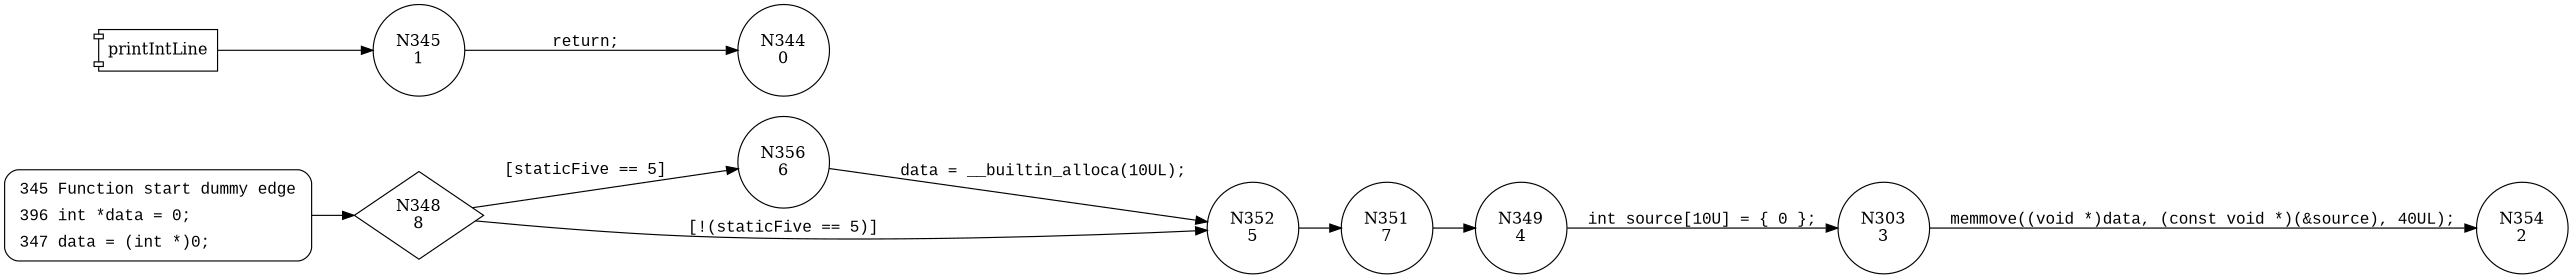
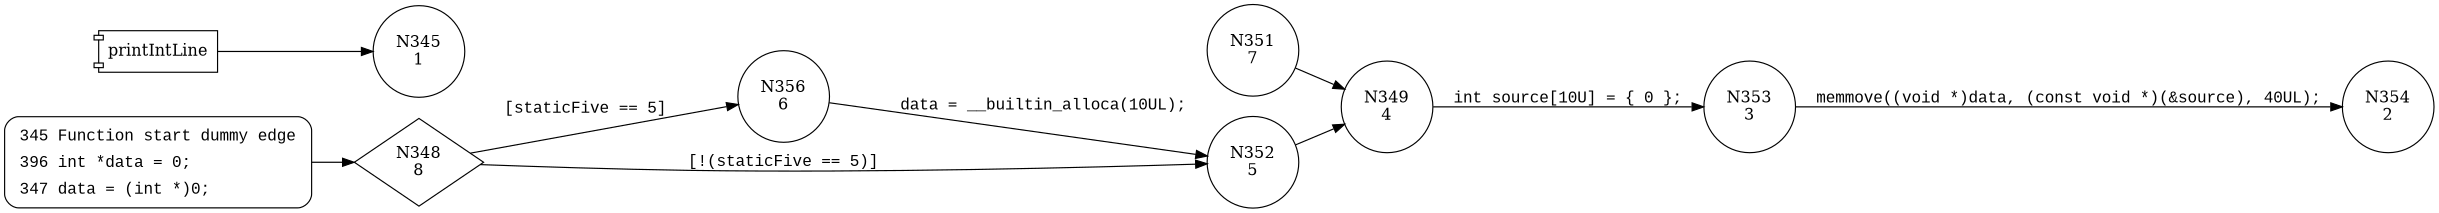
(784, 50) -> none
(1314, 228) -> (1315, 137)
(1884, 228) -> (1750, 107)
